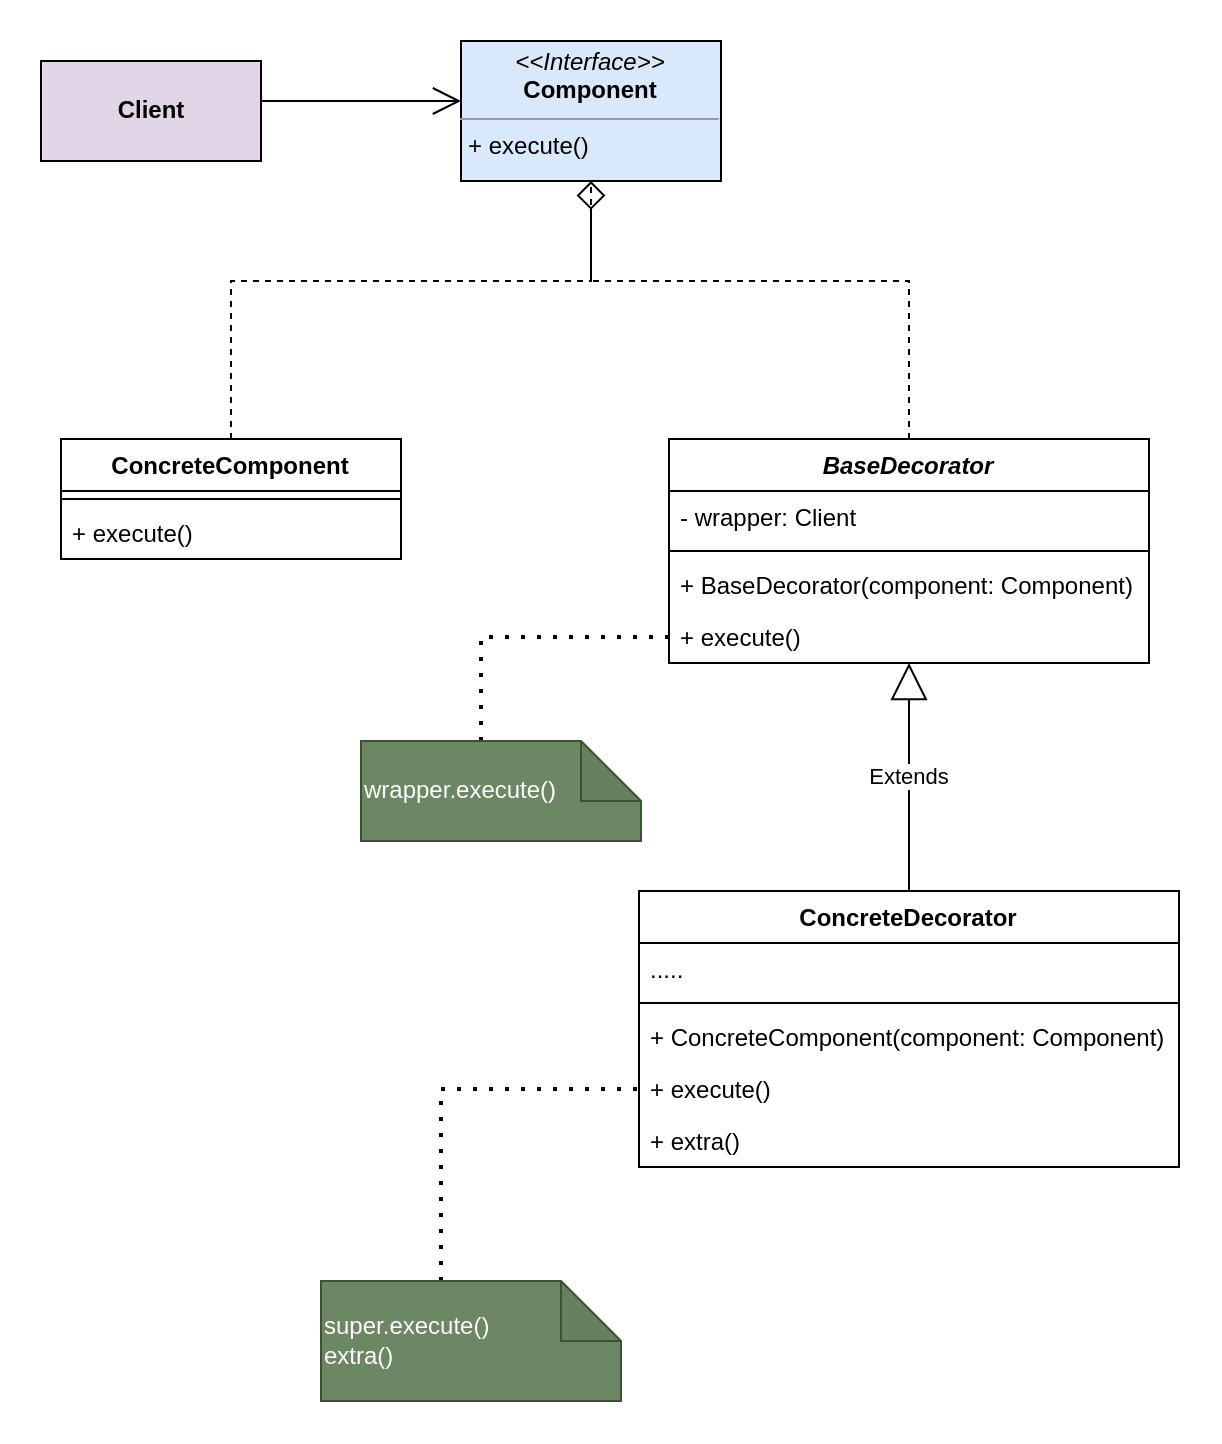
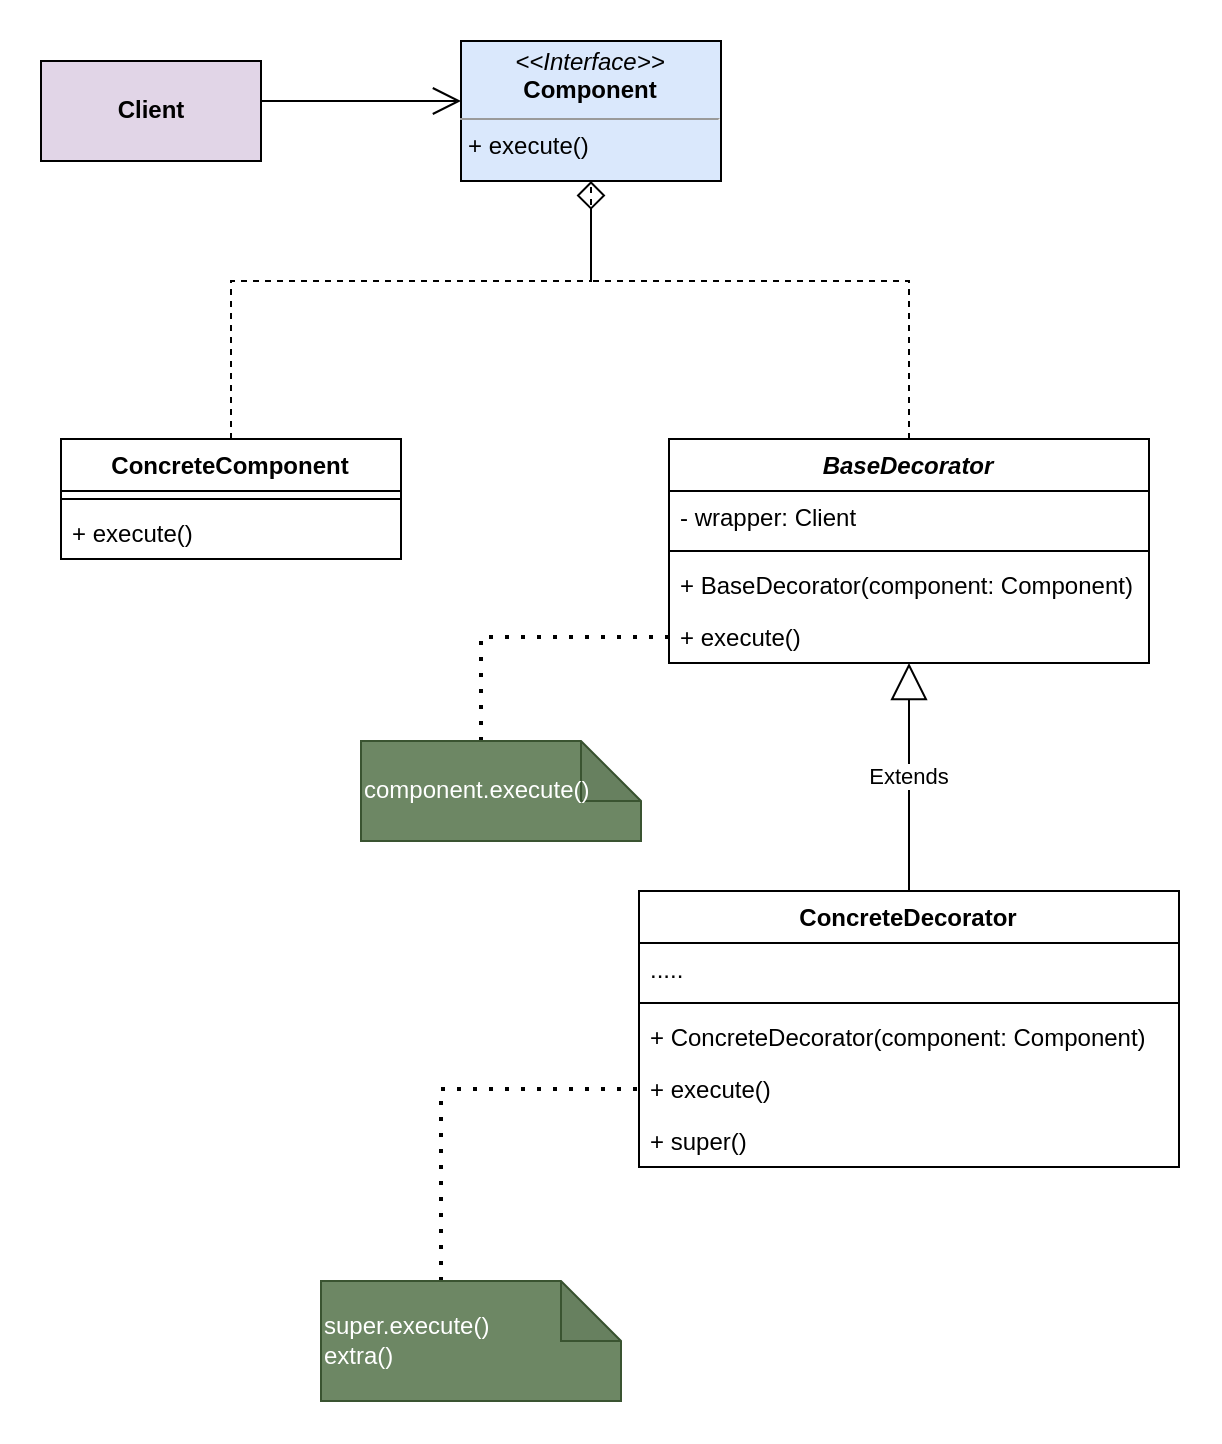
(476, 791) -> (490, 791)
(919, 1038) -> (919, 1038)
(707, 1142) -> (707, 1142)
